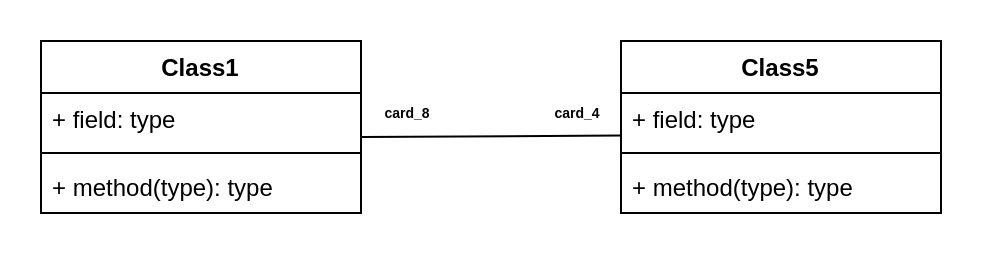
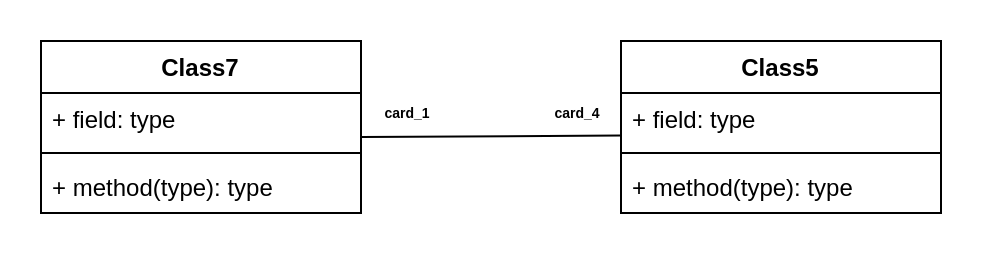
(201, 69) -> (201, 69)
(408, 111) -> (408, 111)
